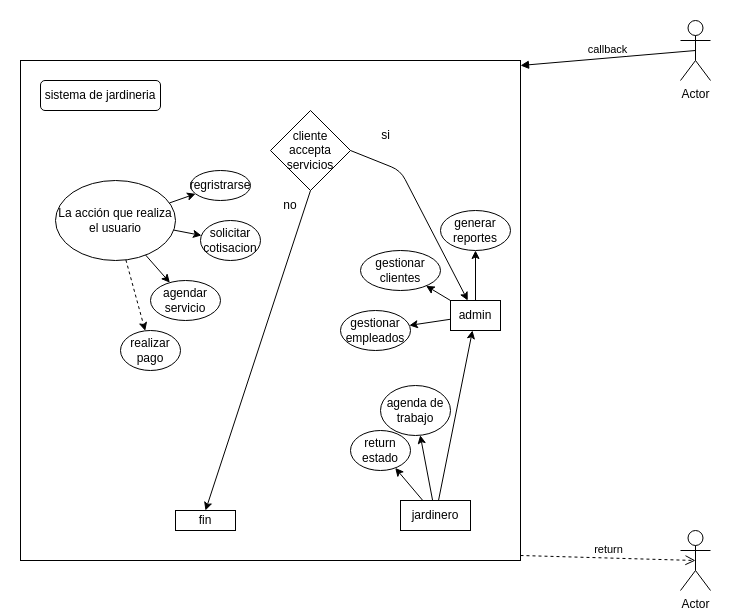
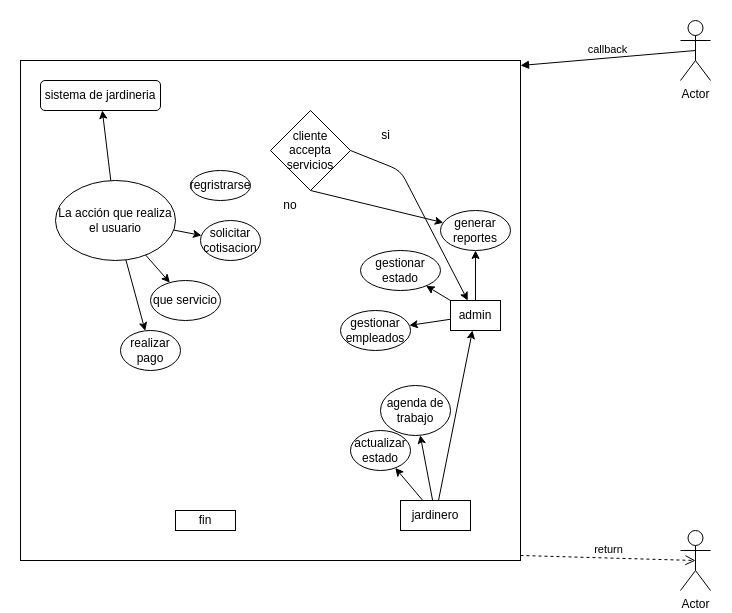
(179, 200) -> (107, 149)
(401, 271) -> (401, 271)
(135, 292) -> (135, 292)
(186, 301) -> (186, 301)
(259, 347) -> (374, 206)
(381, 451) -> (381, 451)
